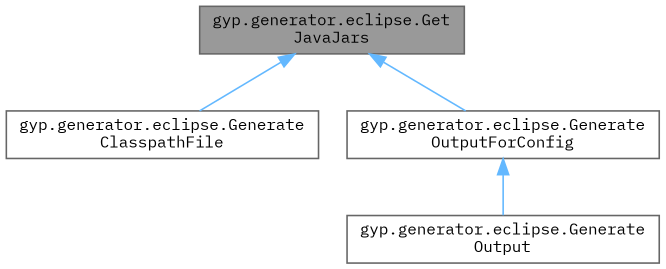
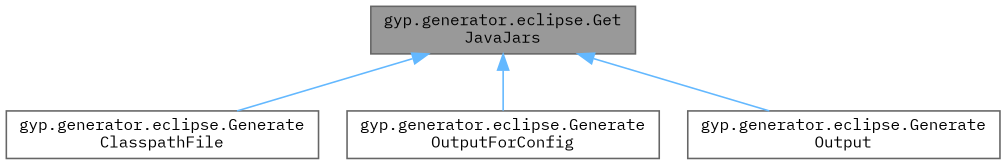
(503, 195) -> (681, 85)
